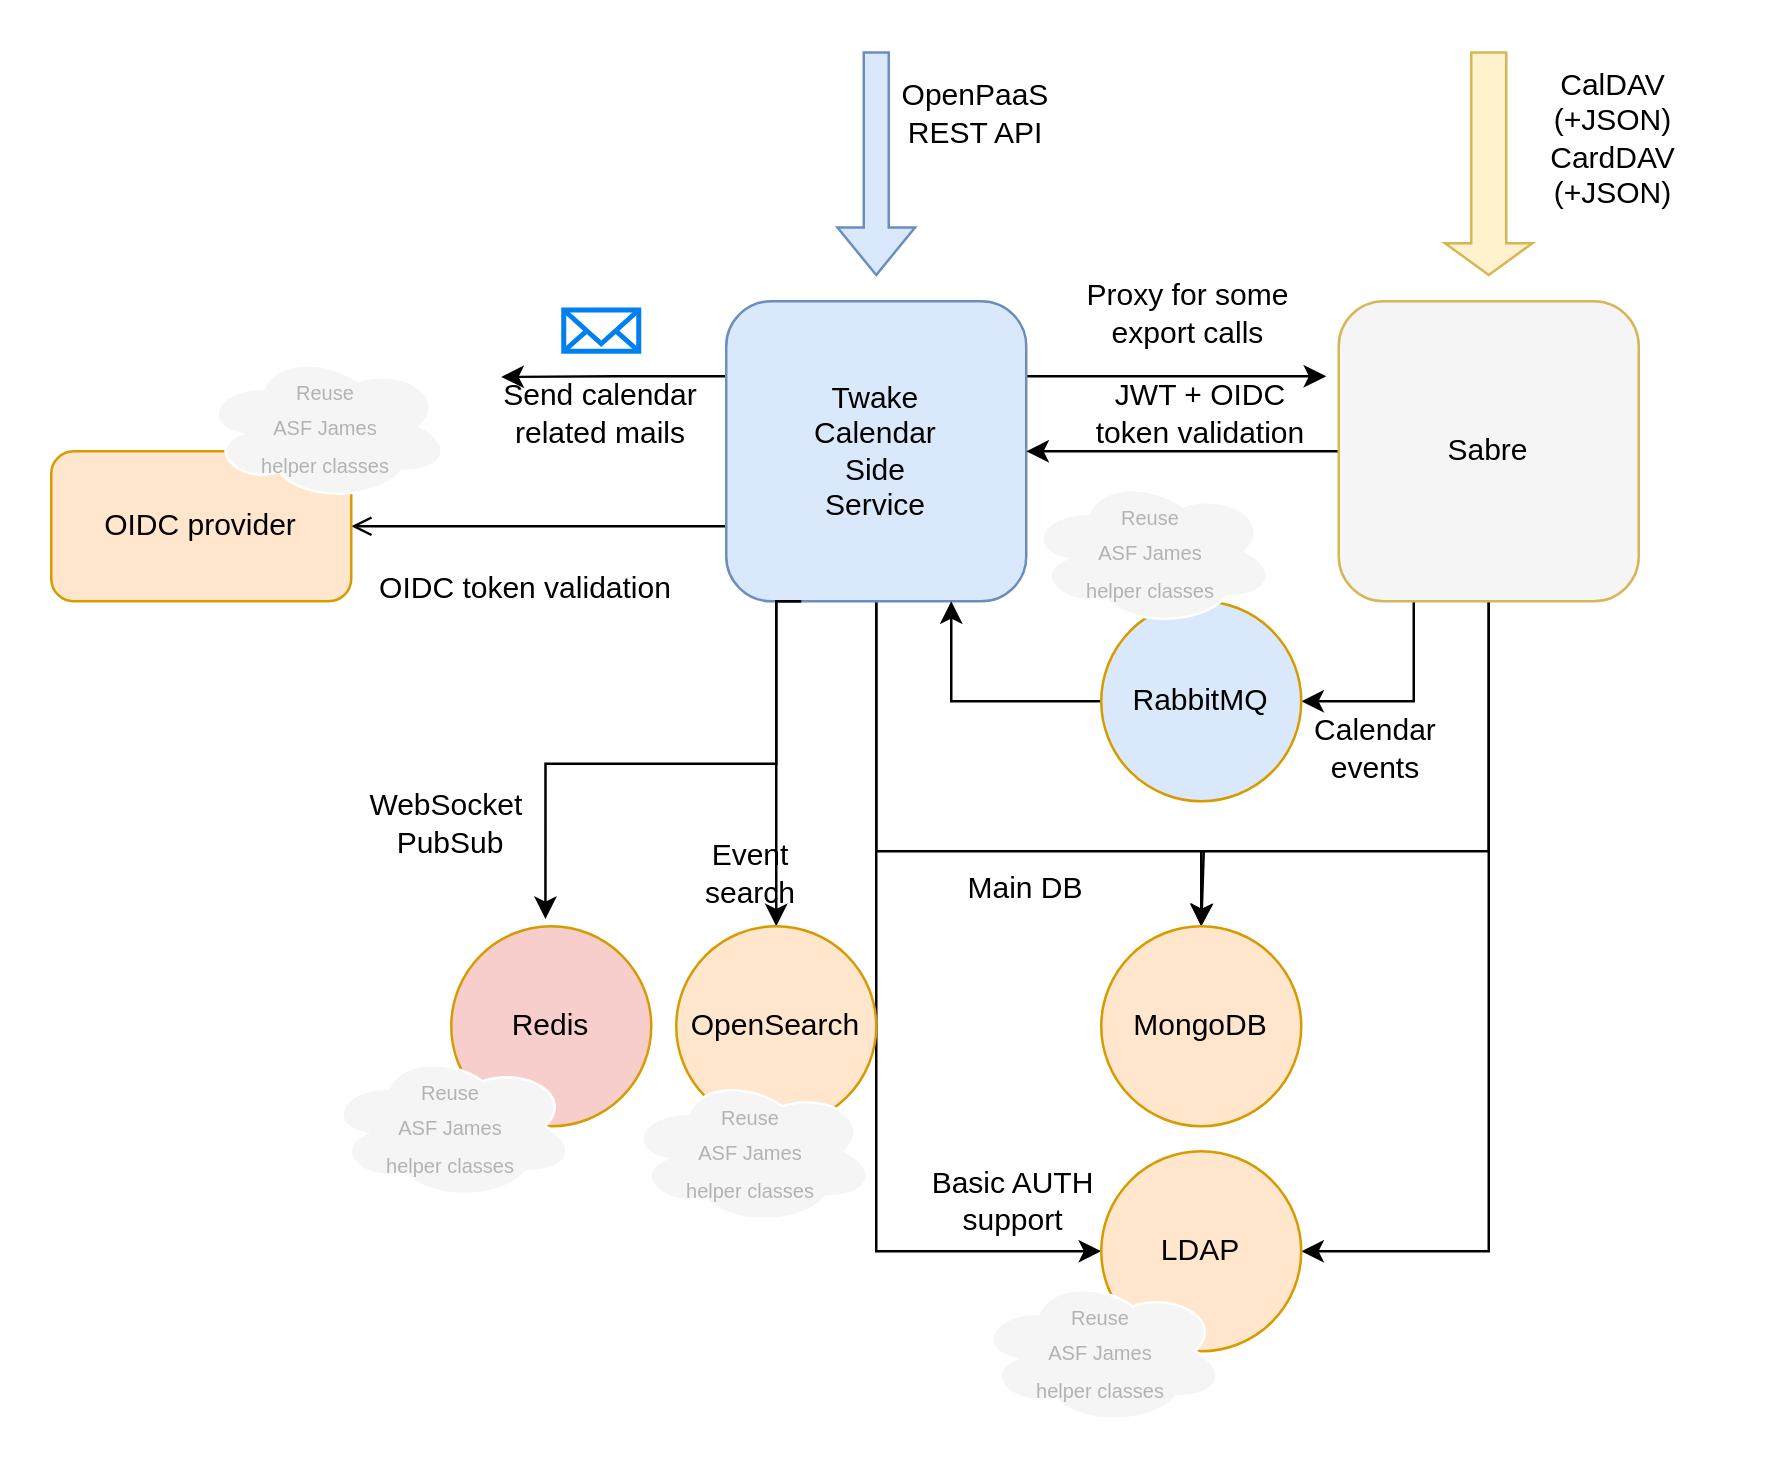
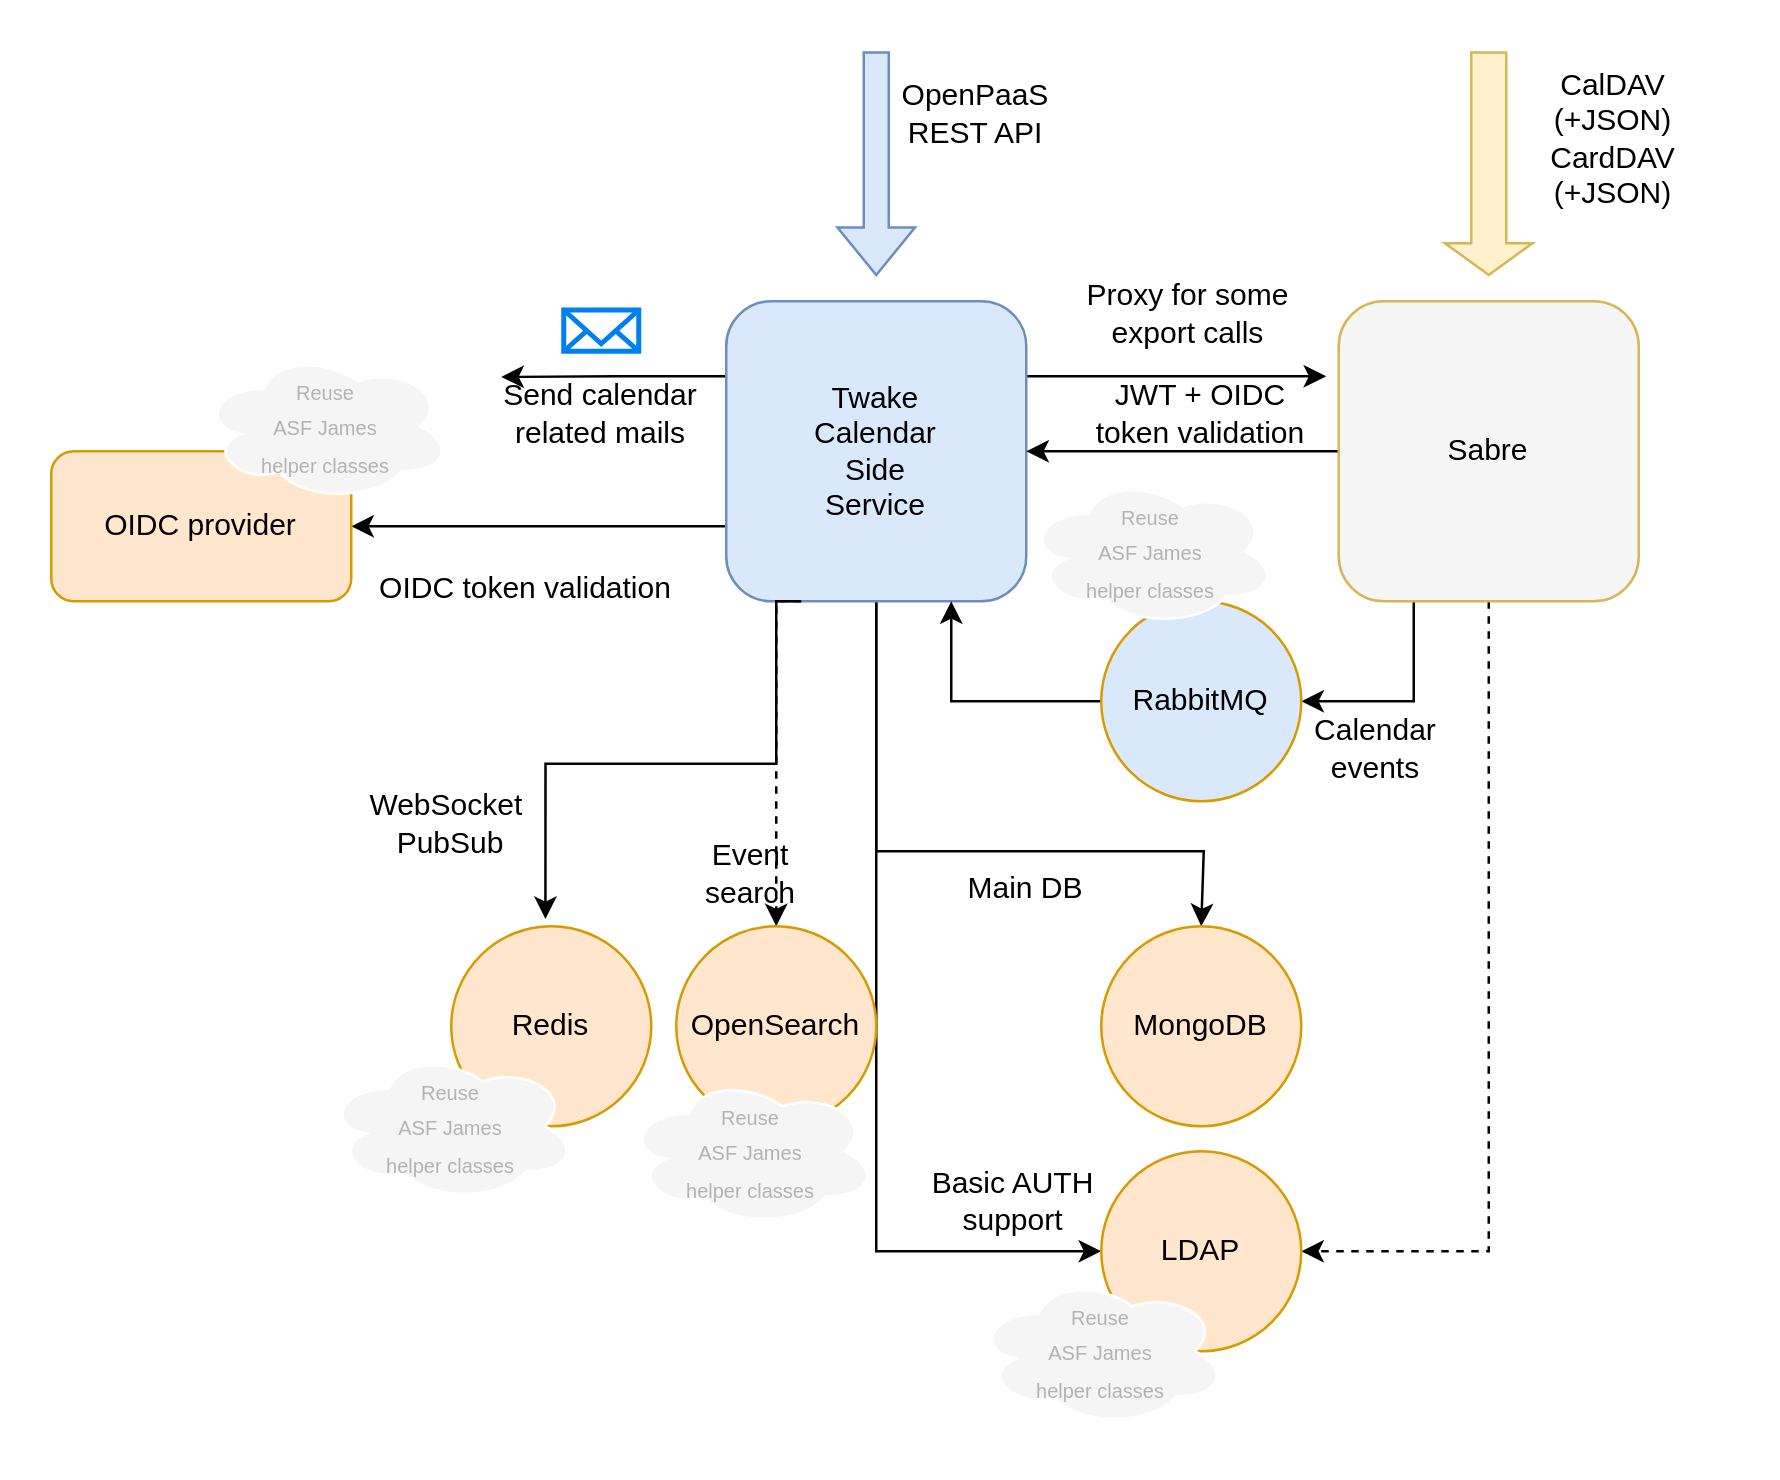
(365, 526) -> (369, 526)
(776, 807) -> (776, 807)
(1347, 851) -> none
(551, 1026) -> (551, 1026)
(1489, 1137) -> (1489, 1137)
